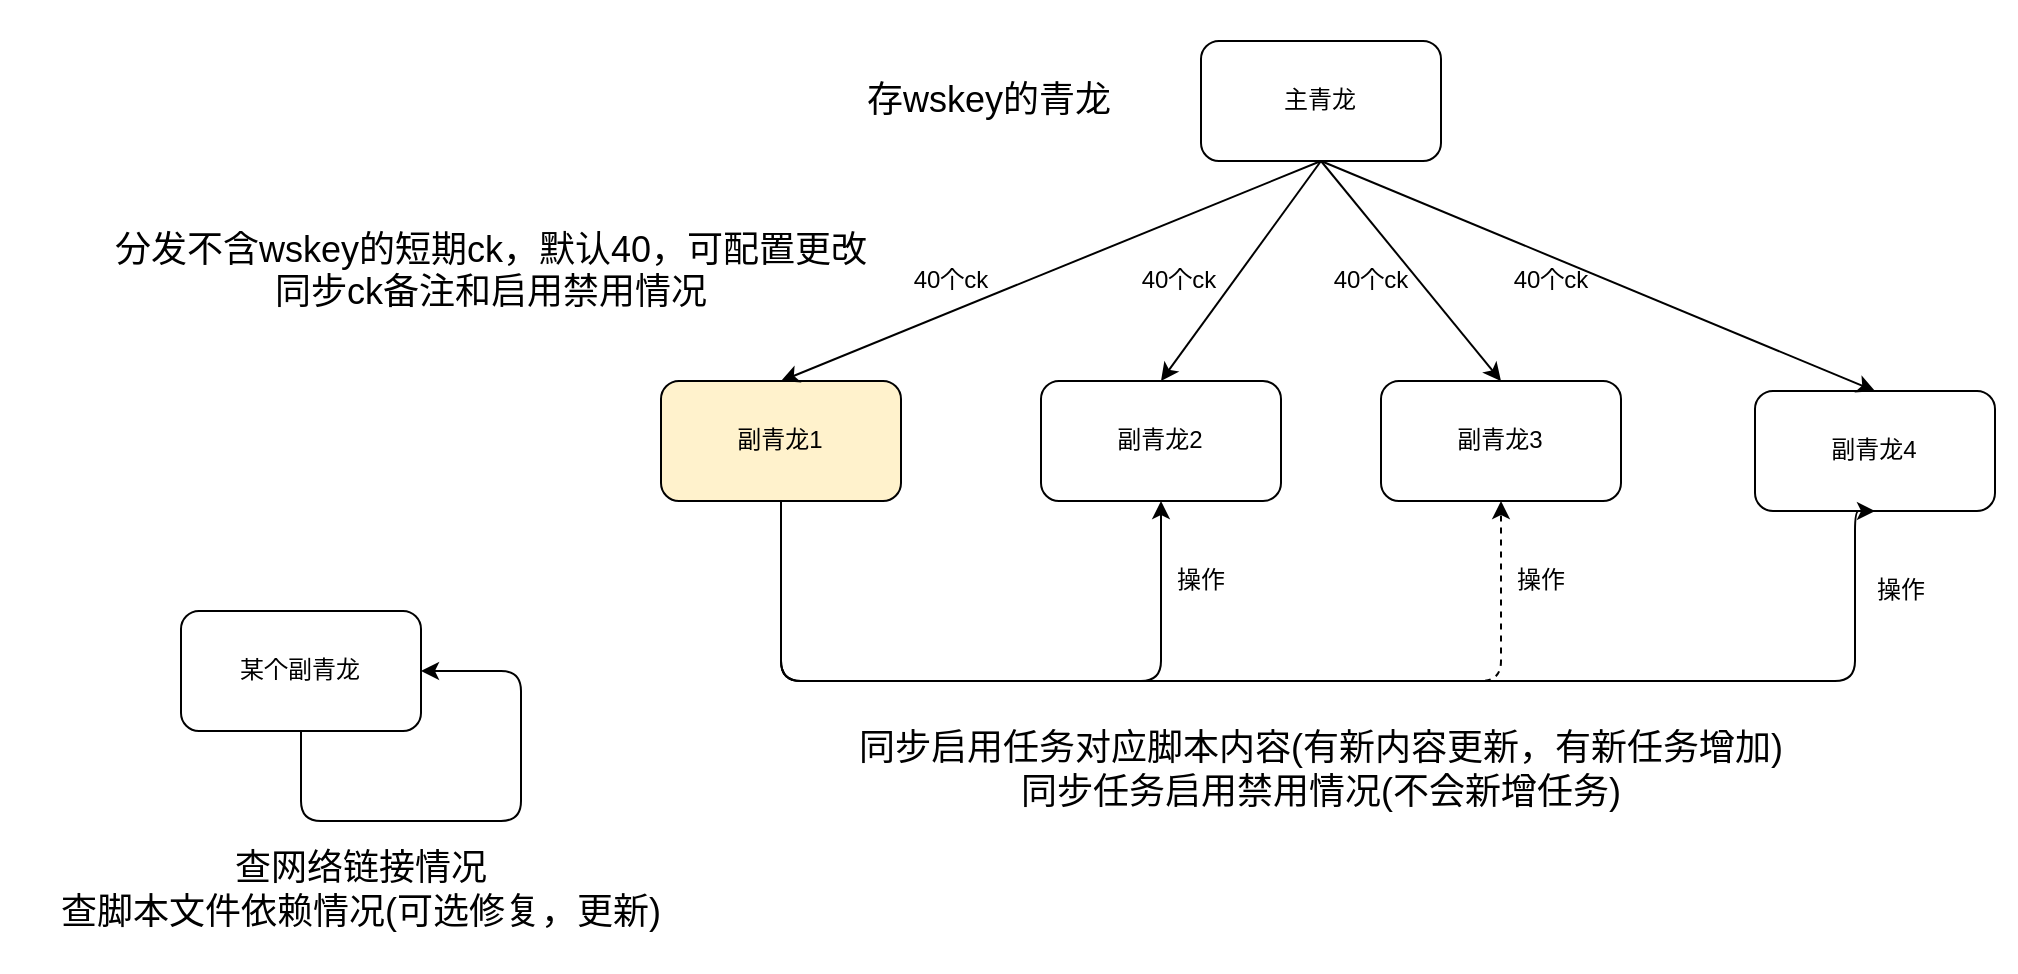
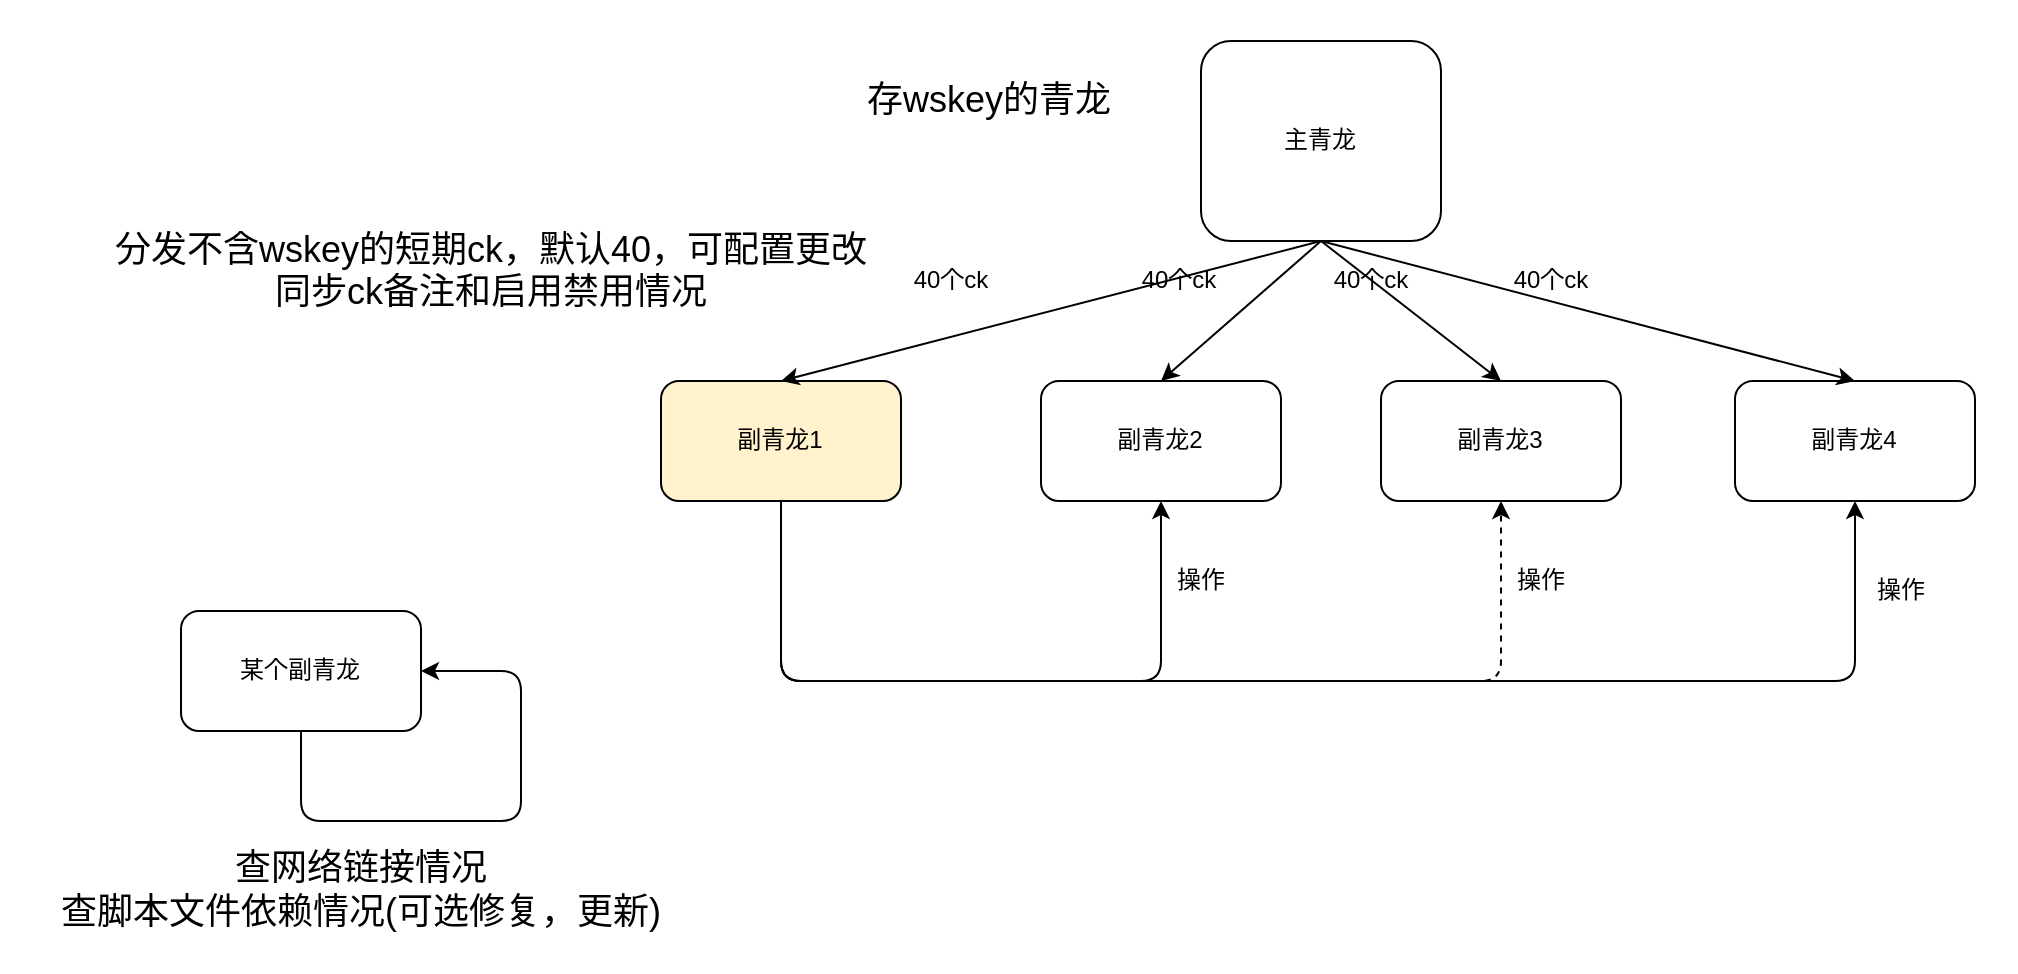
(1321, 101) -> (1321, 141)
(1875, 451) -> (1855, 441)
(1321, 771) -> none
